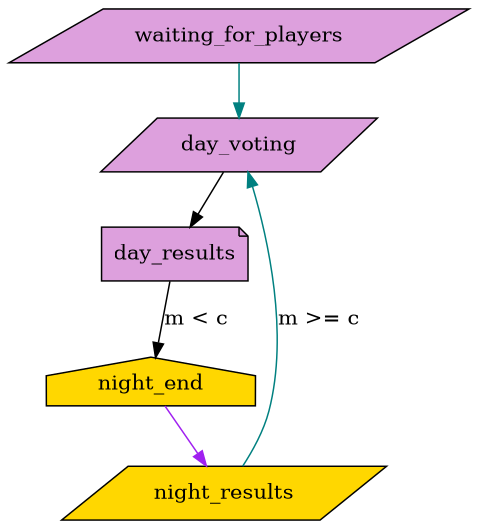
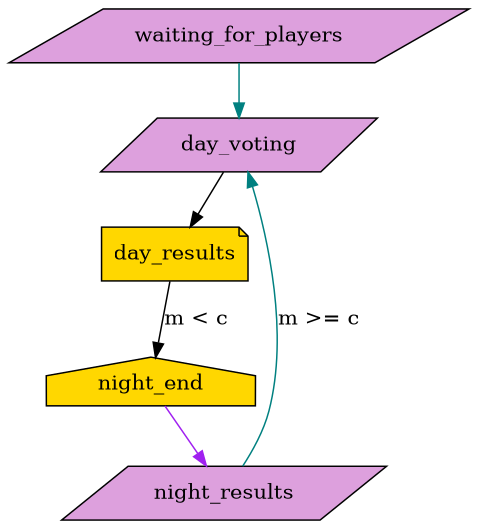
(175, 254) -> (175, 254)
(224, 493) -> (224, 493)
